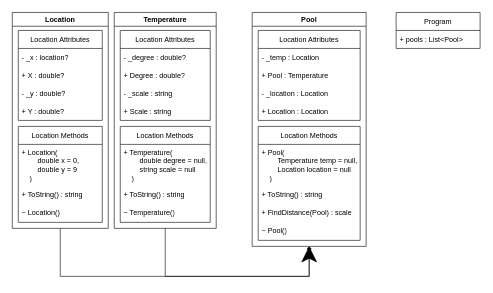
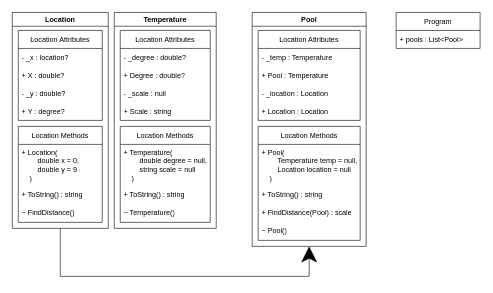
(294, 57) -> (300, 57)
(153, 93) -> (148, 93)
(43, 111) -> (44, 111)
(44, 213) -> (51, 213)
(165, 252) -> none
